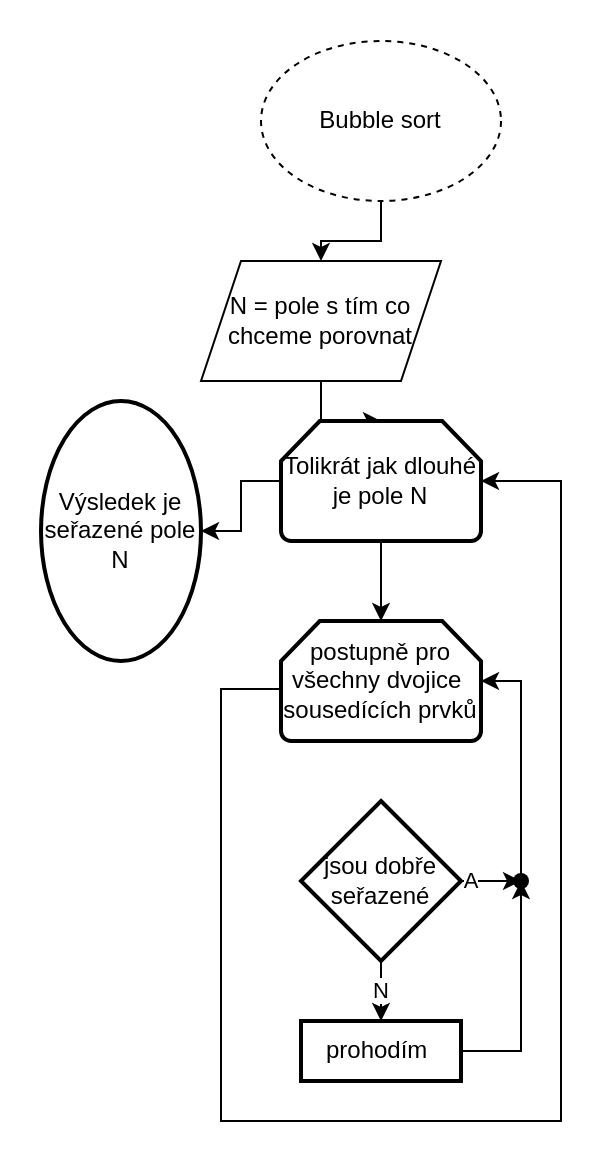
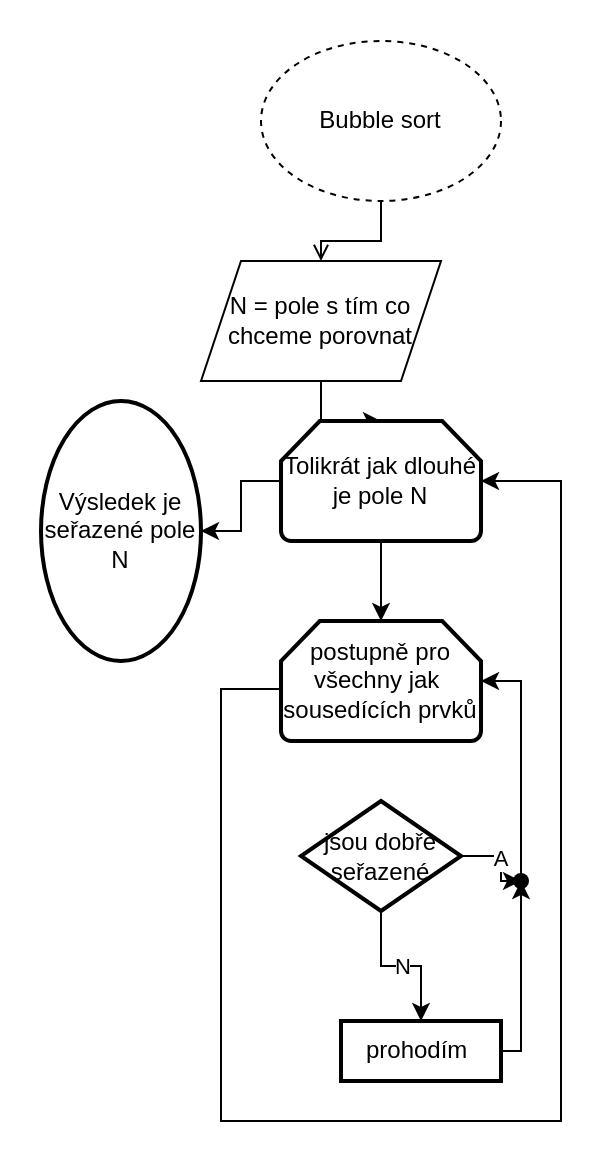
(321, 246) -> (321, 249)
(381, 681) -> (381, 681)
(381, 881) -> (381, 856)
(381, 1051) -> (421, 1051)
